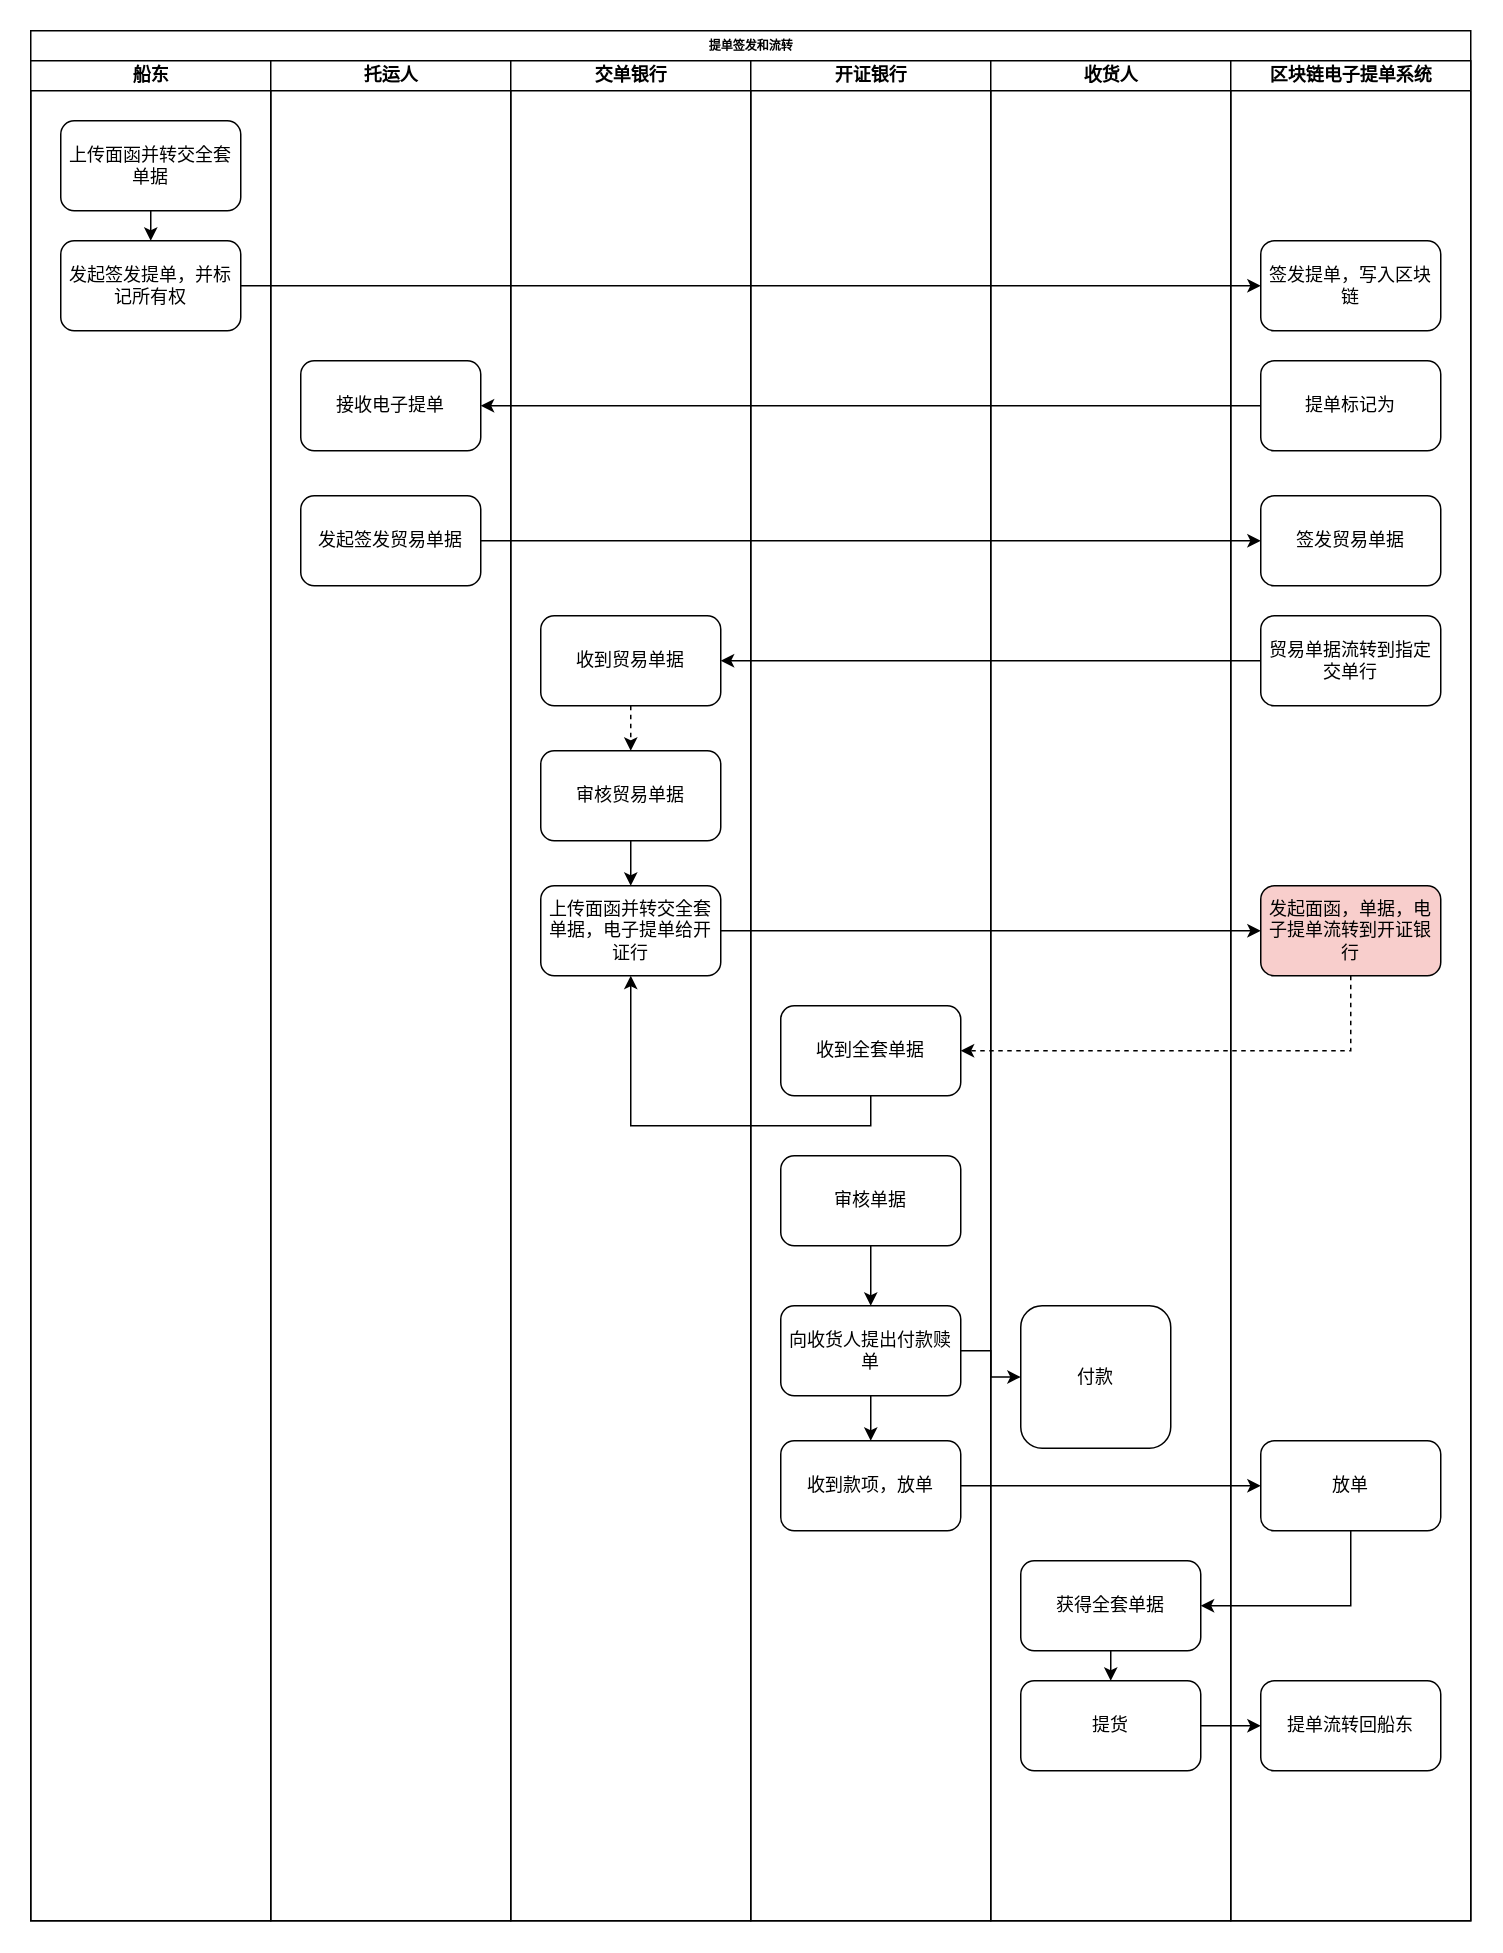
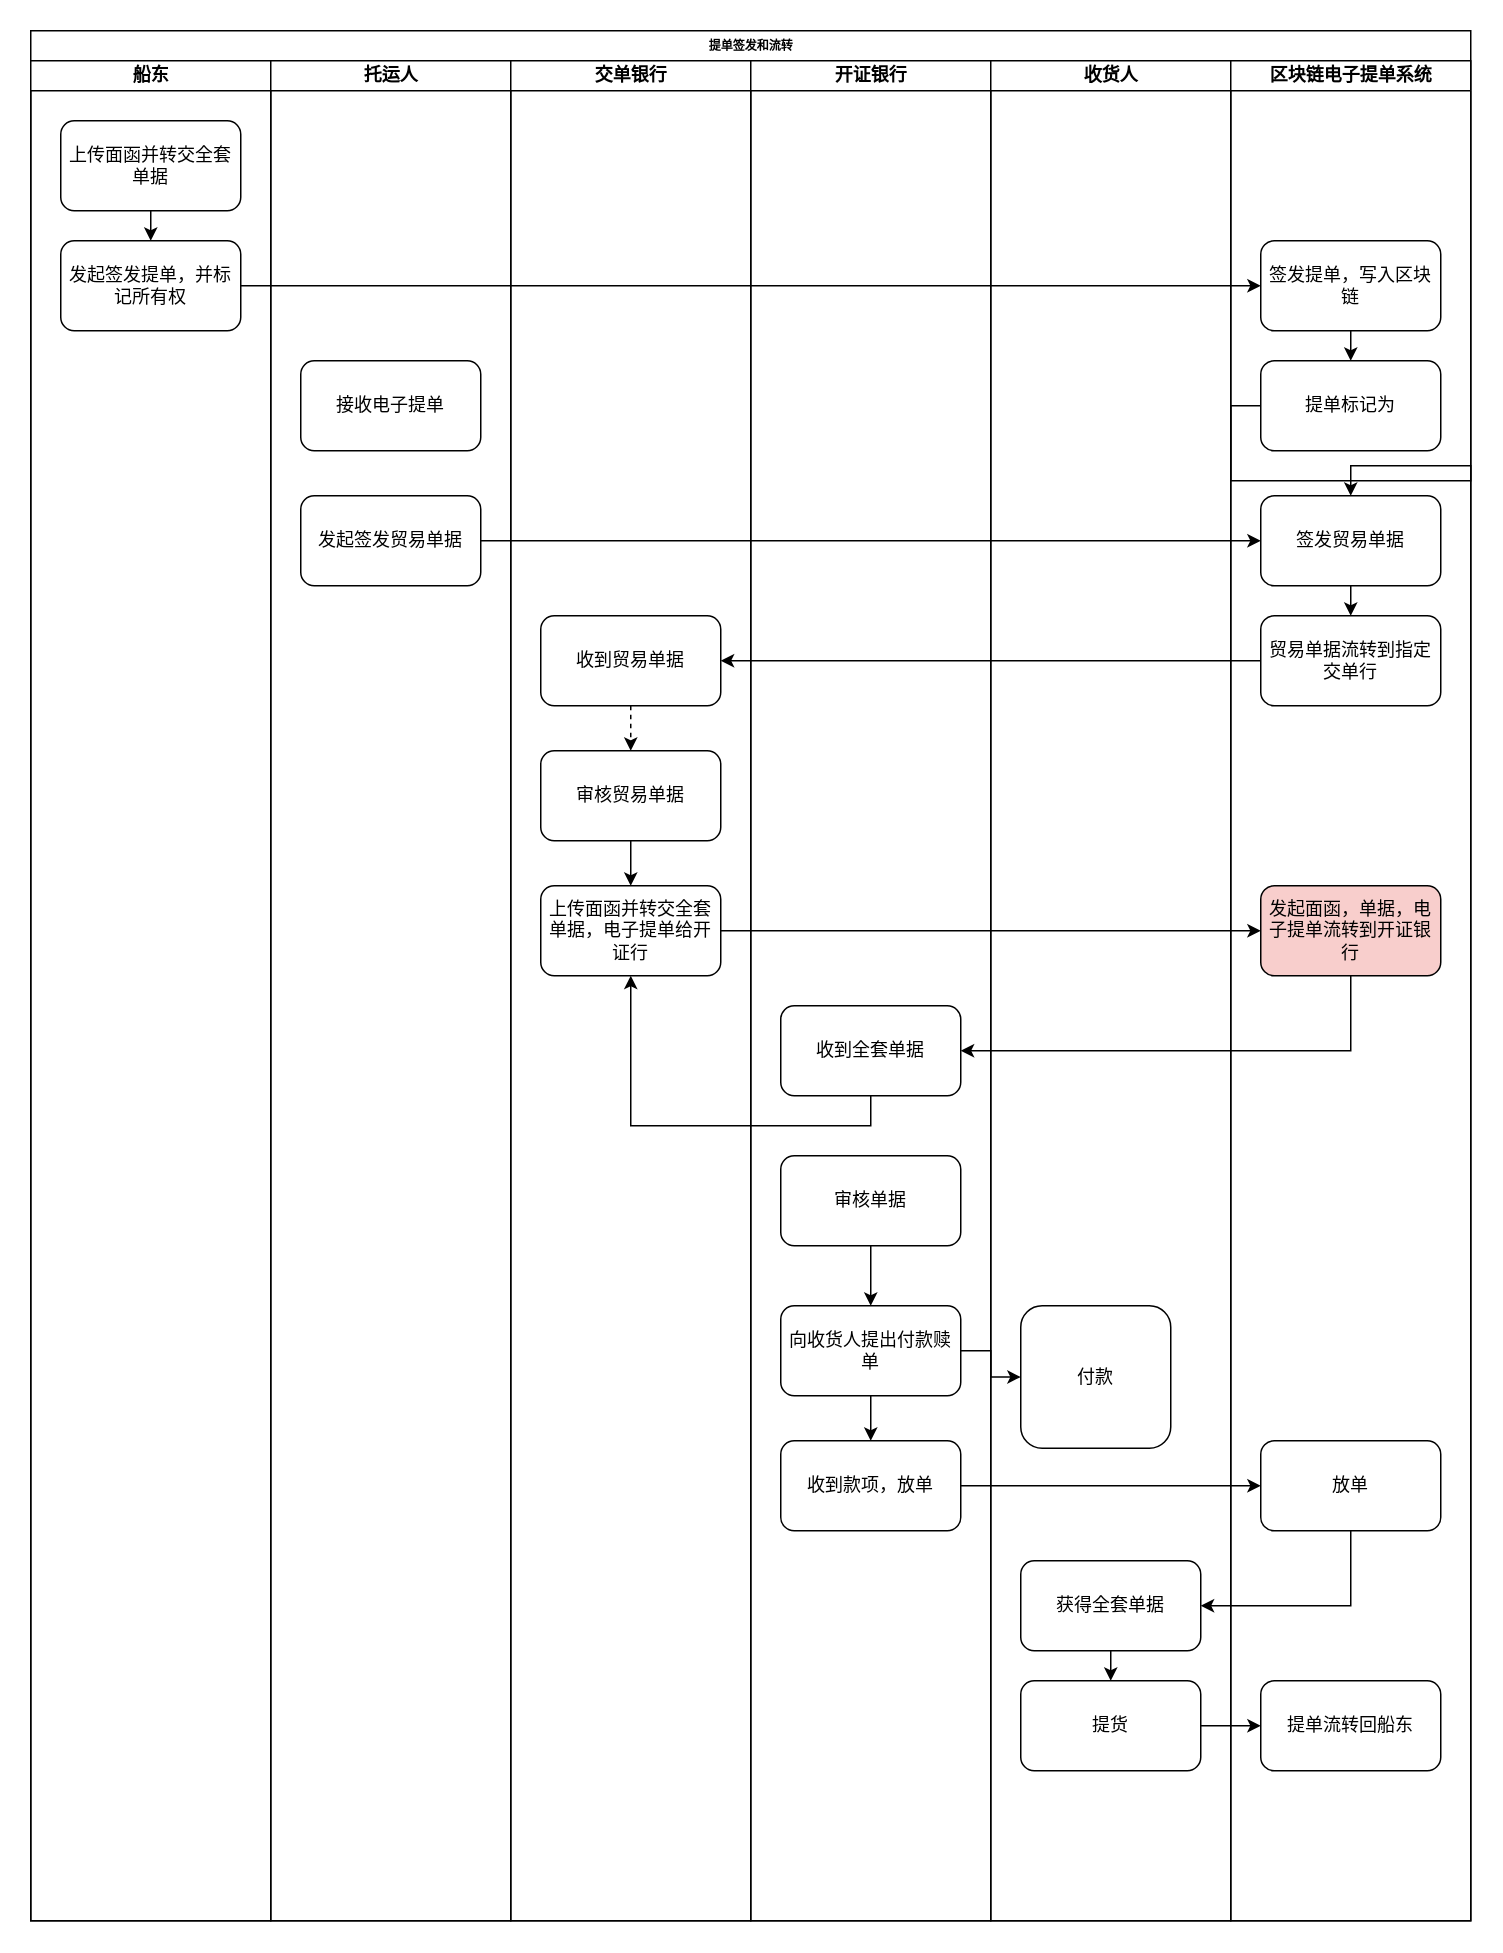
none -> (1351, 341)
(859, 406) -> (1350, 481)
none -> (1351, 596)
(1100, 1051) -> (1100, 1051)
